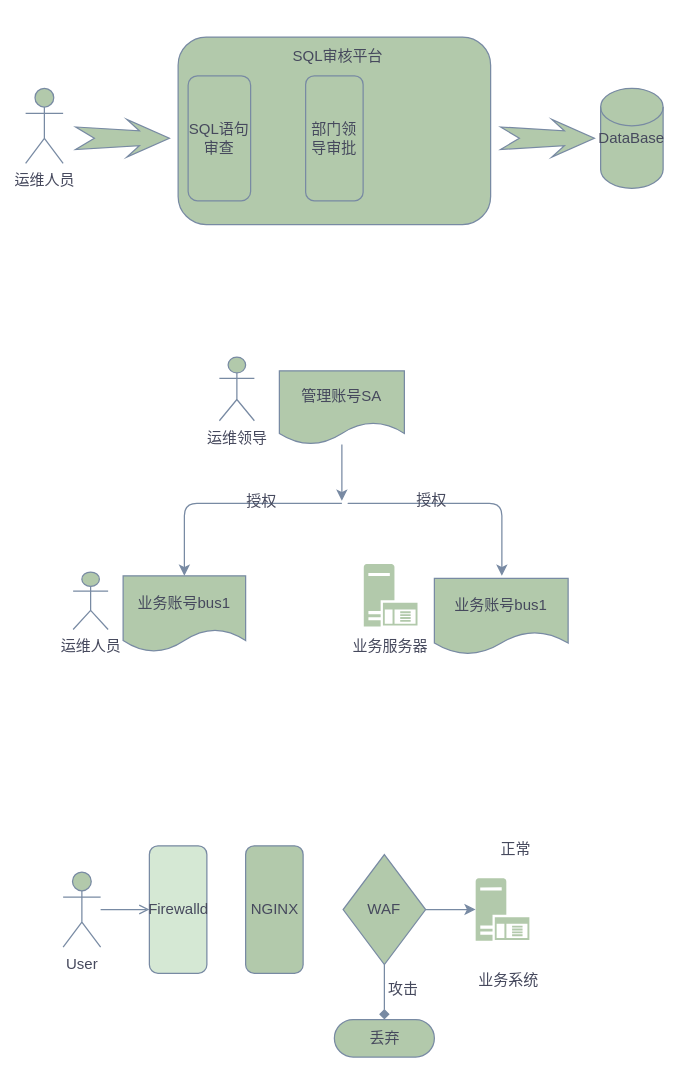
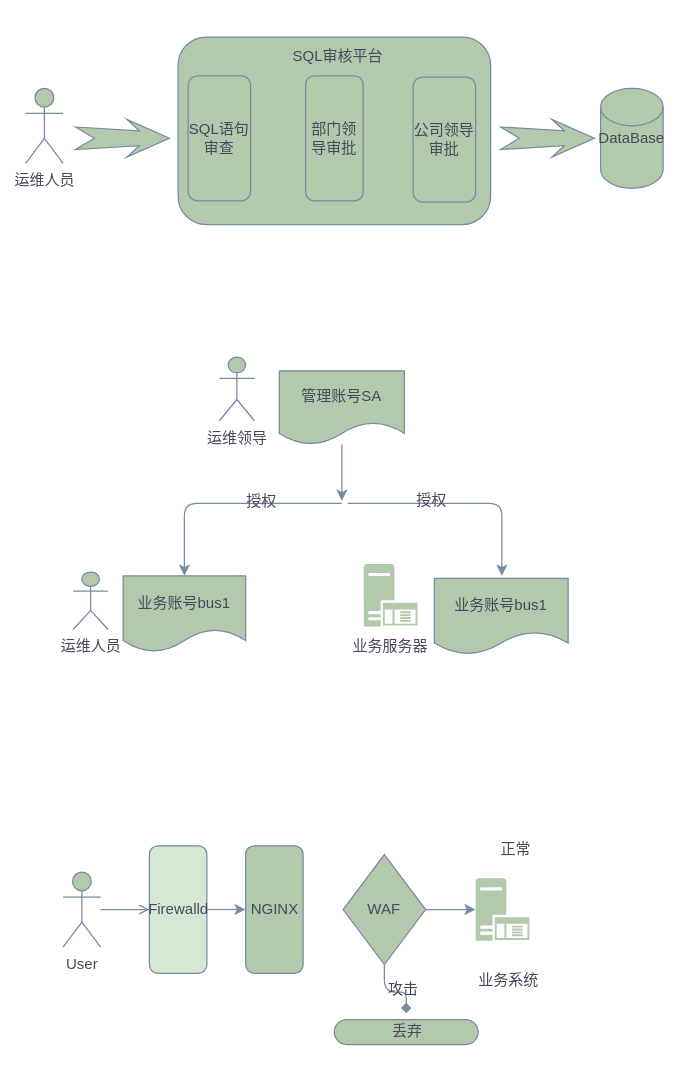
none -> (444, 139)
none -> (222, 909)
(384, 1038) -> (406, 1032)
